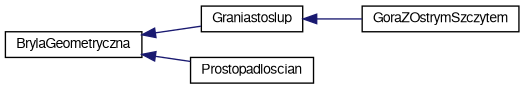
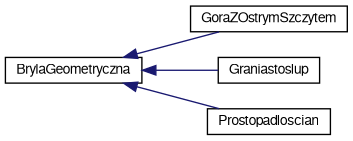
(339, 19) -> (178, 43)
